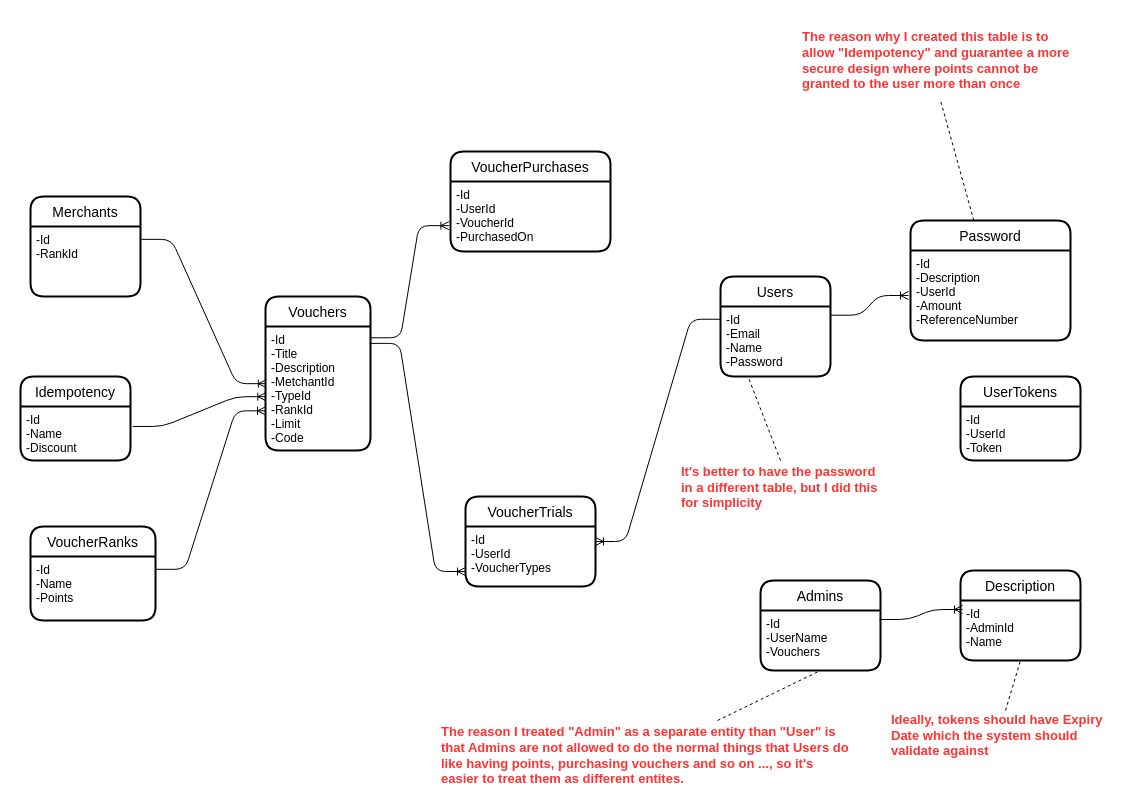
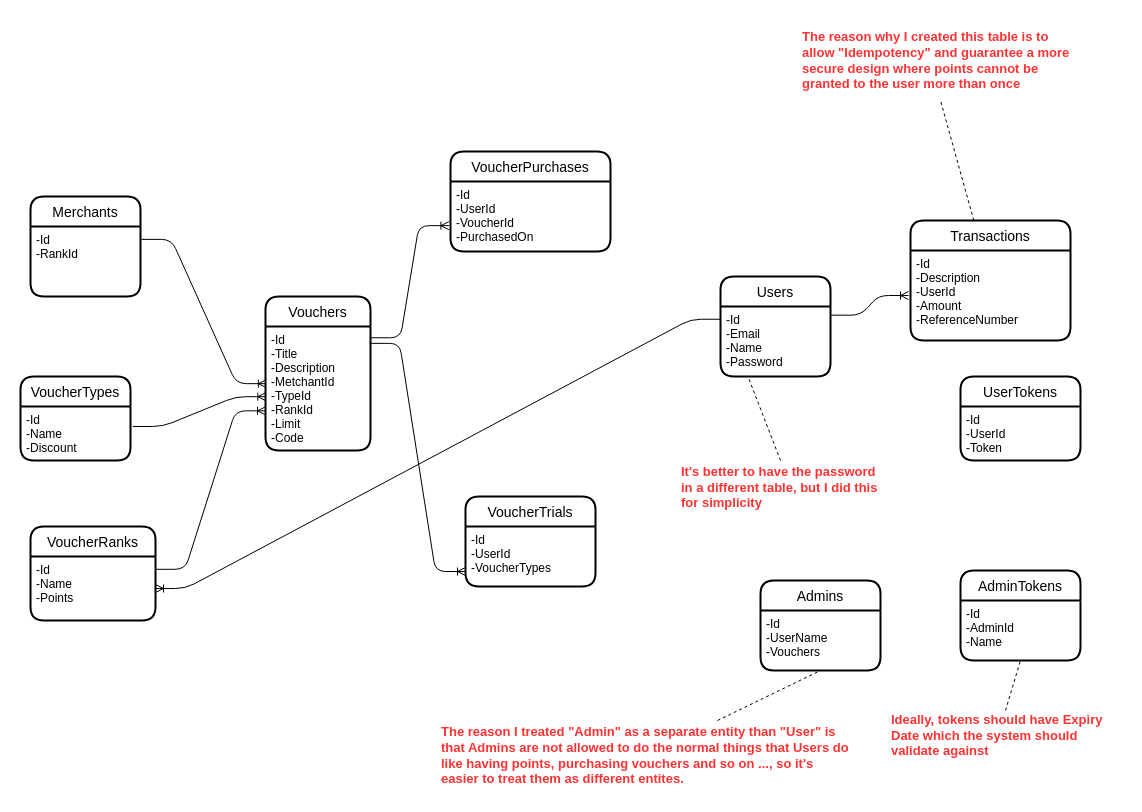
(990, 236) -> (990, 236)
(75, 392) -> (75, 392)
(655, 440) -> (429, 459)
(1020, 586) -> (1020, 586)
(923, 614) -> none
